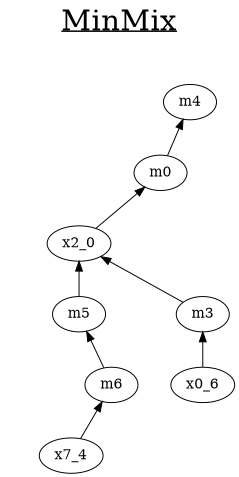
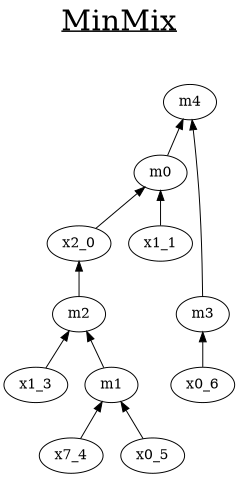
none -> (161, 244)
(146, 282) -> (200, 213)
(79, 314) -> (79, 314)
none -> (36, 385)
(111, 385) -> (111, 385)
none -> (153, 456)
